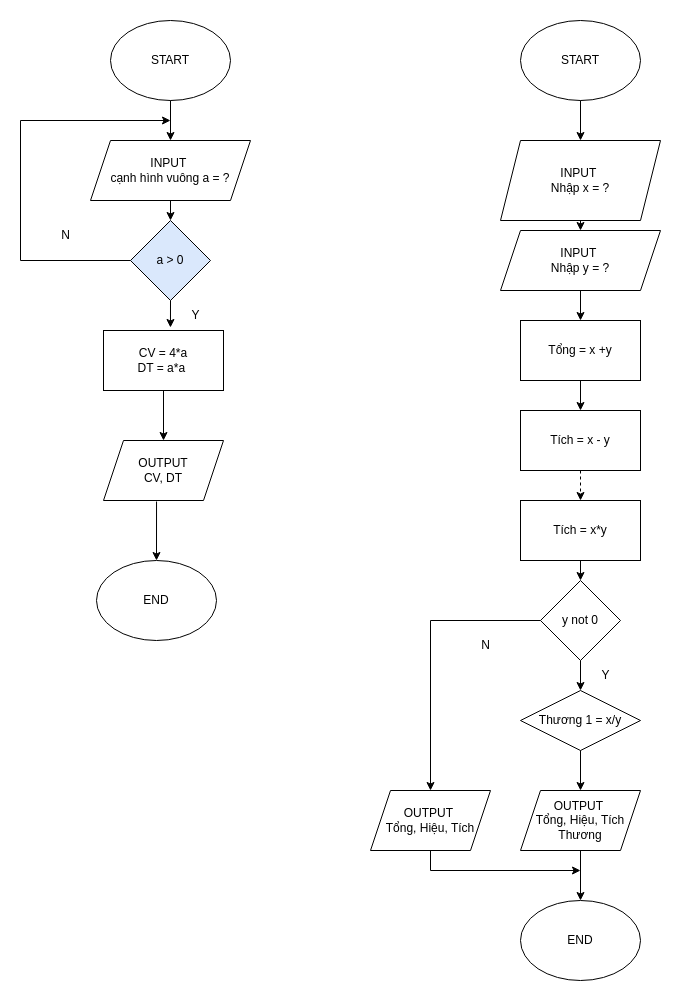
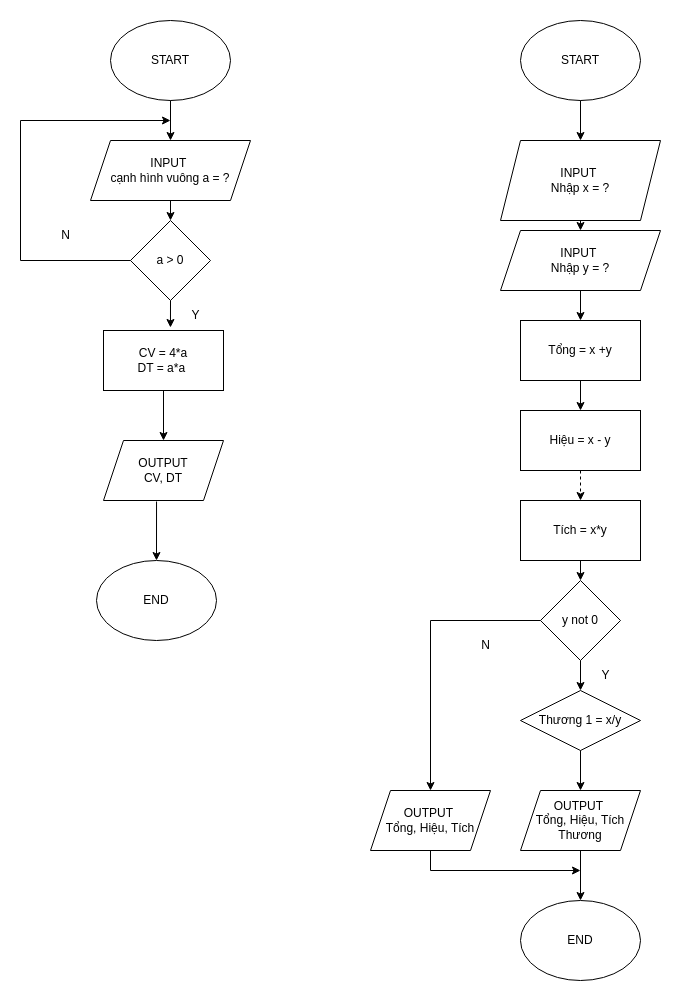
(171, 261) -> (171, 261)
(581, 441) -> (581, 441)
